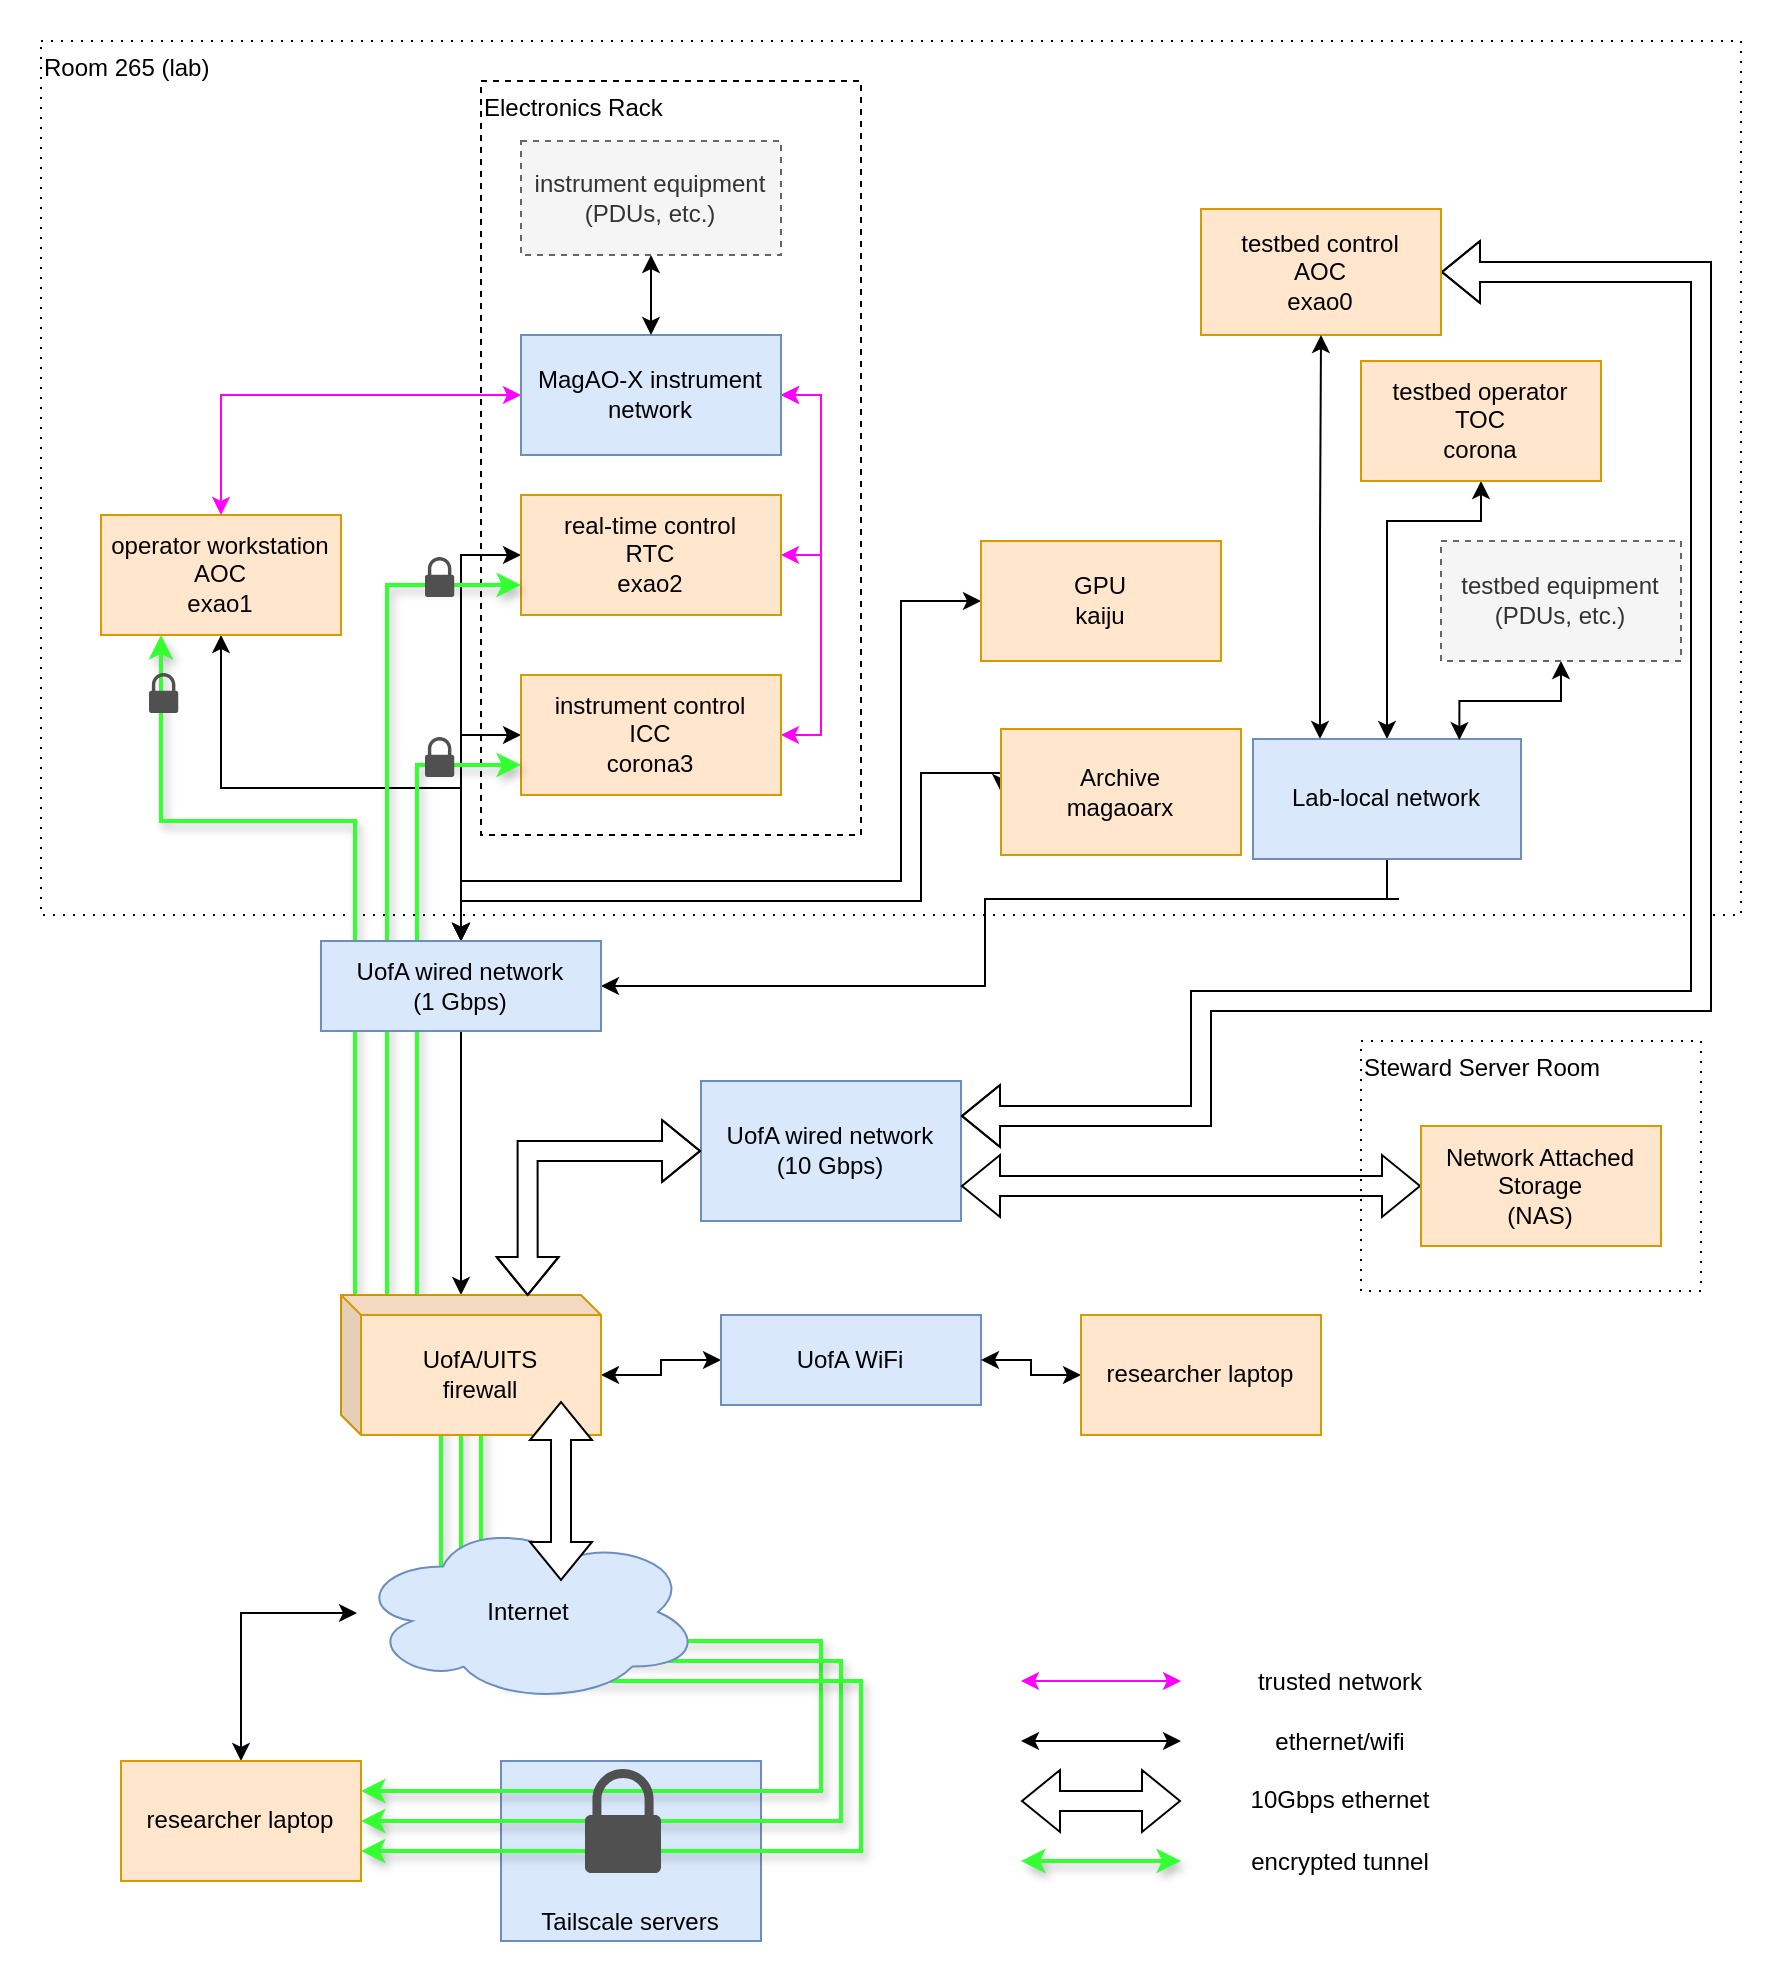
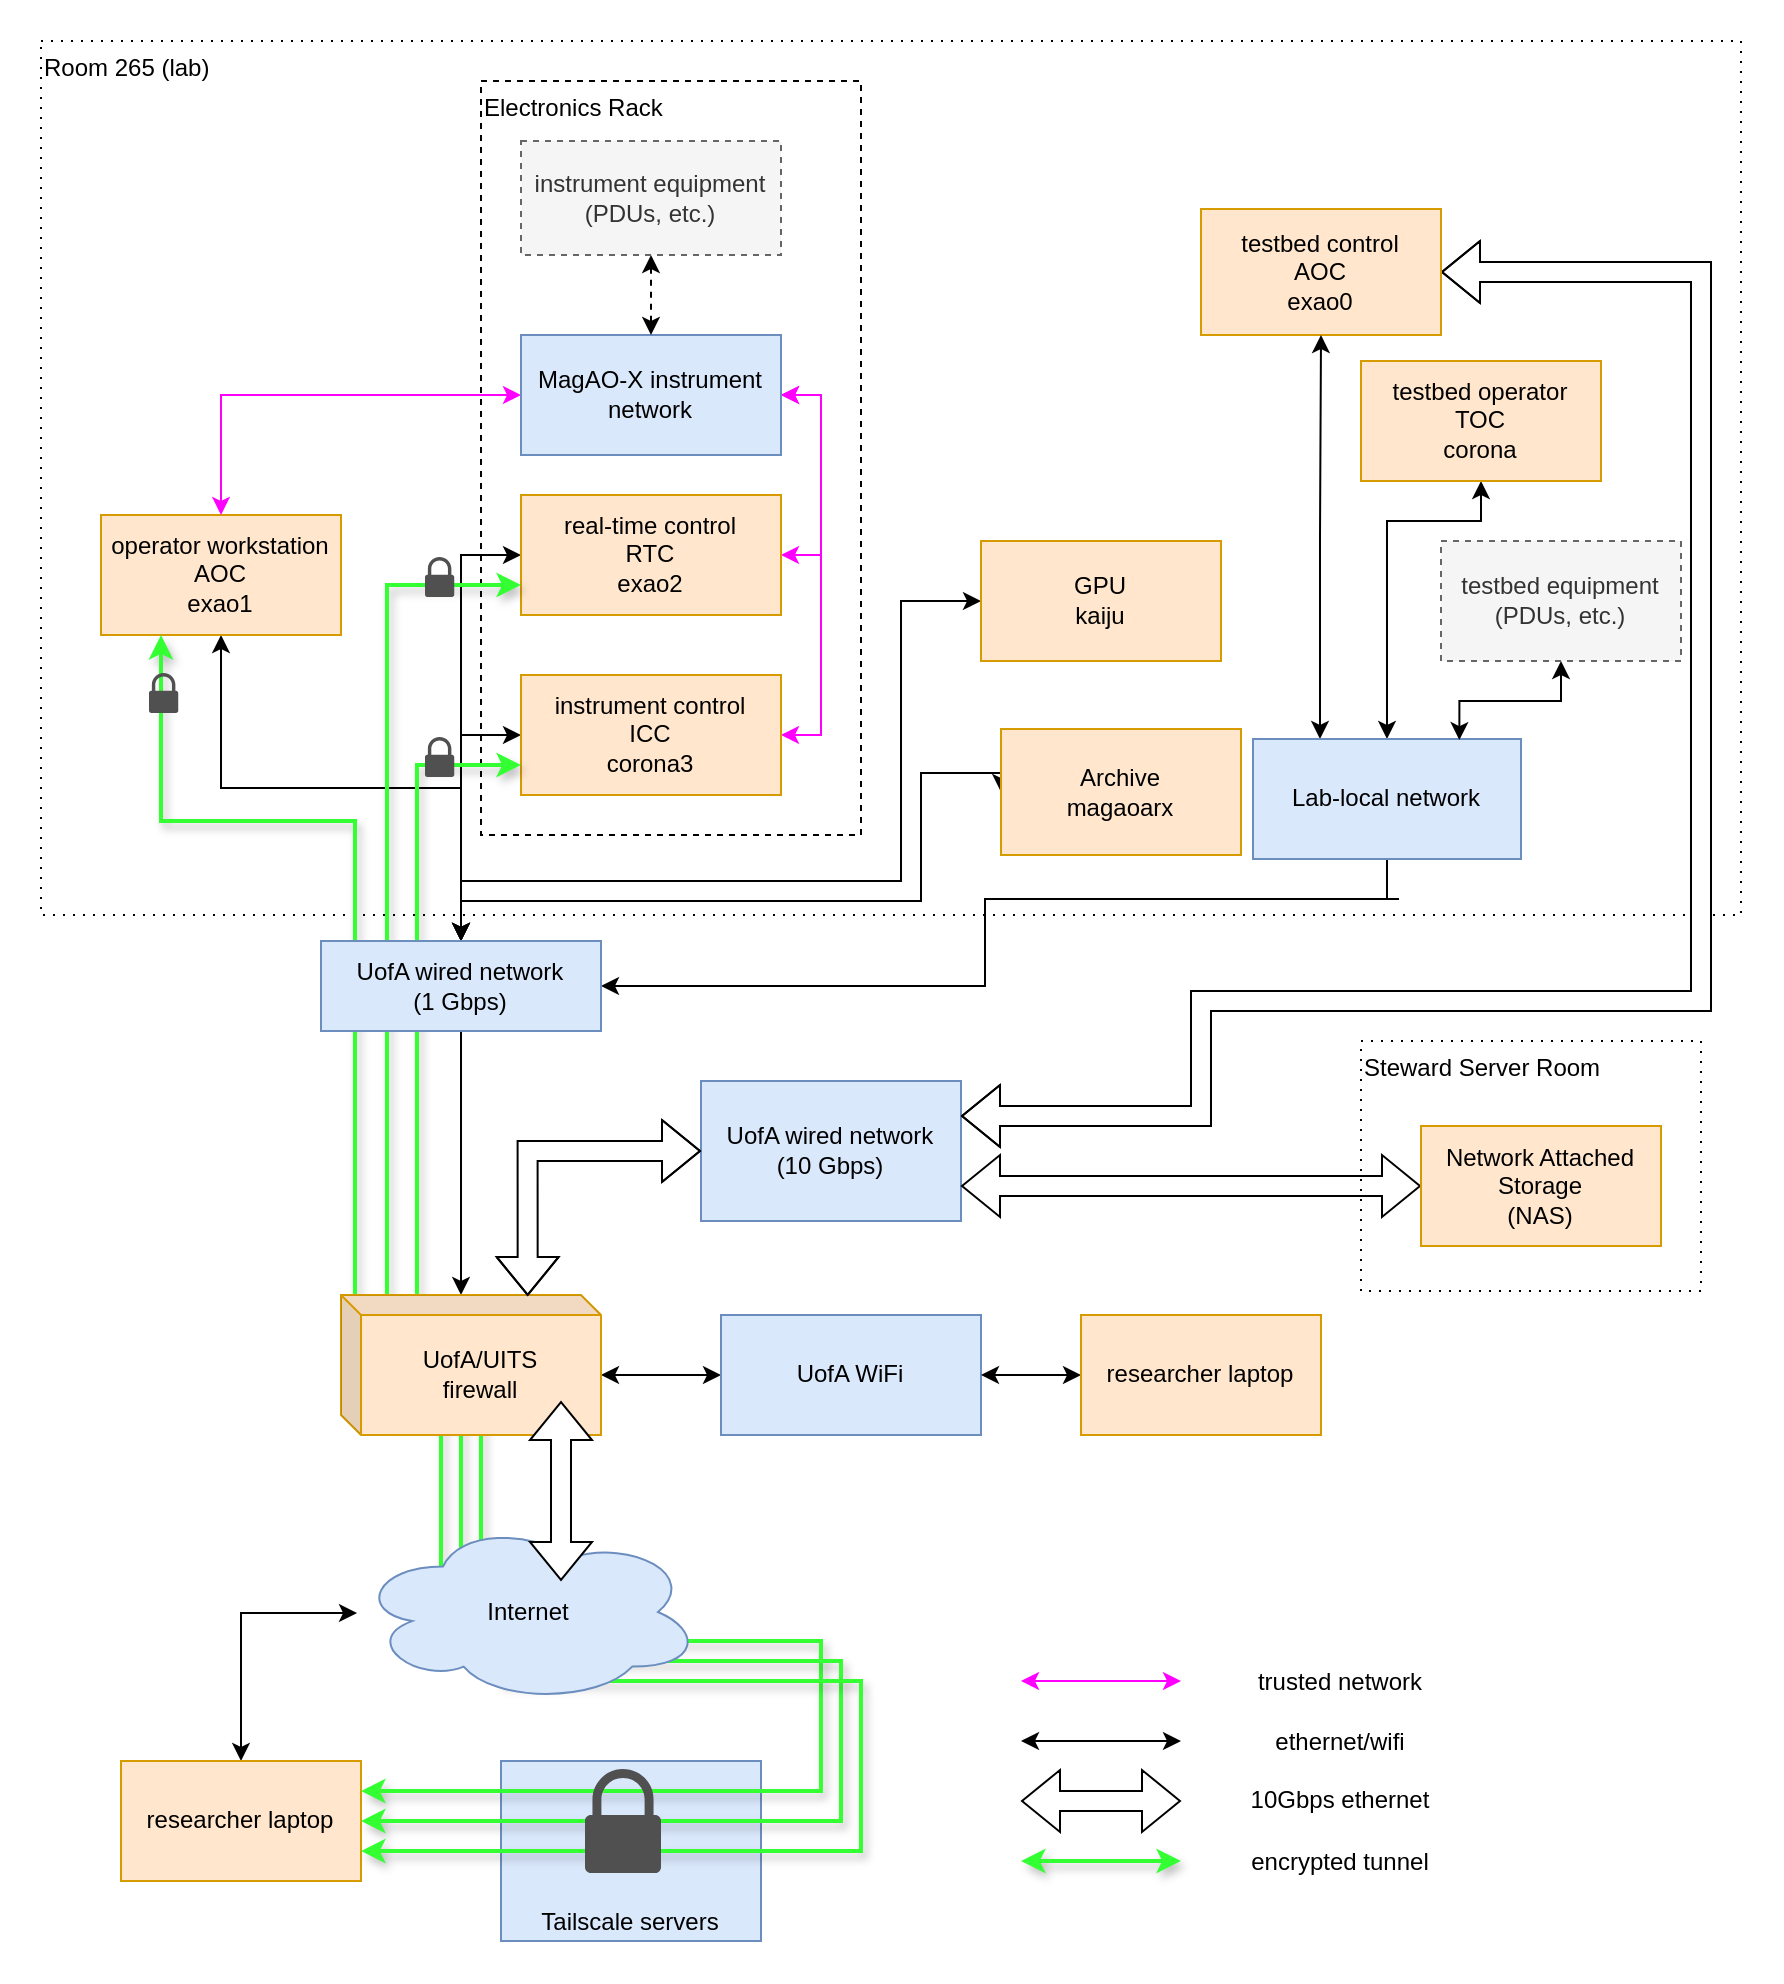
(651, 293) -> (651, 293)
(851, 1360) -> (851, 1375)
